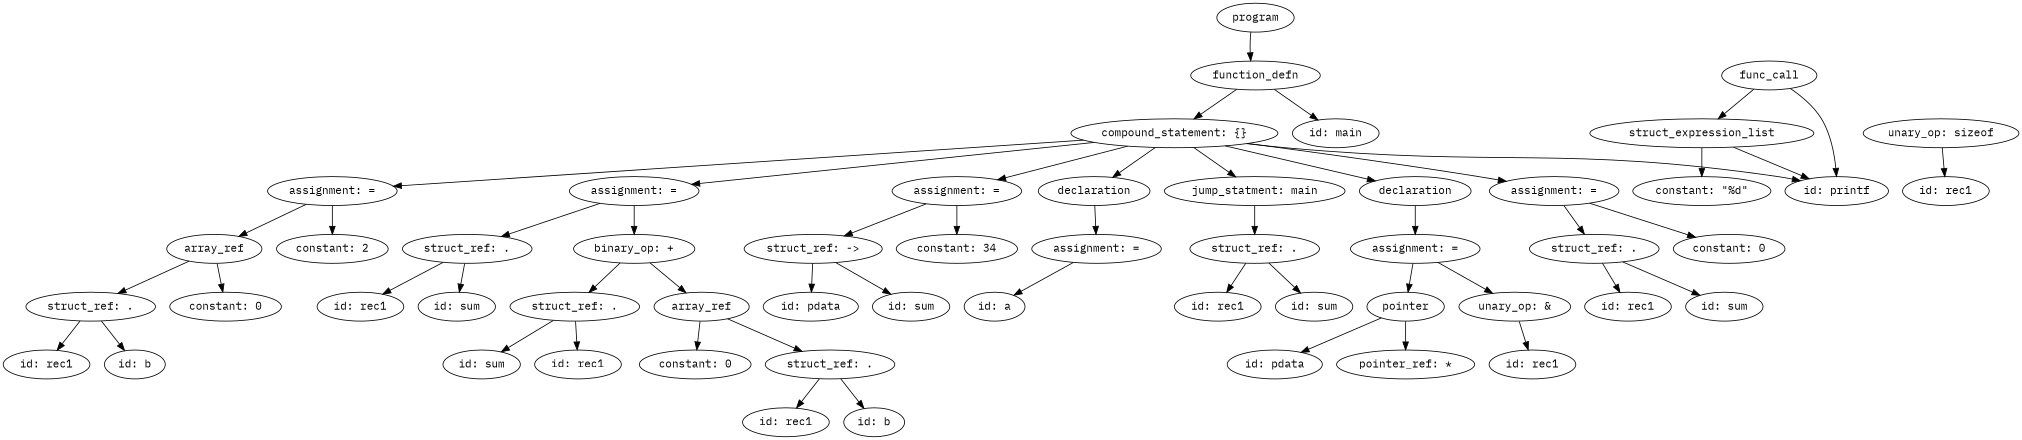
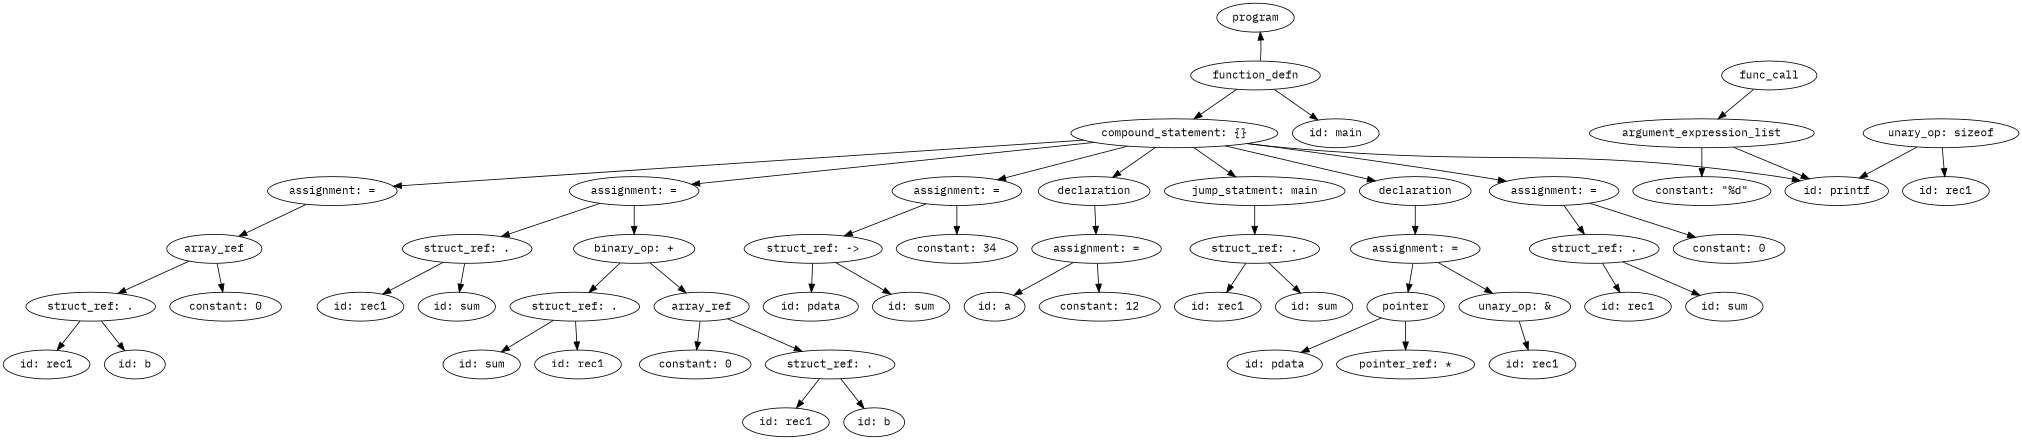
(1250, 42) -> (1261, 50)
(1823, 122) -> (1892, 161)
(1702, 133) -> (1702, 133)
(332, 249) -> none
none -> (1100, 307)
